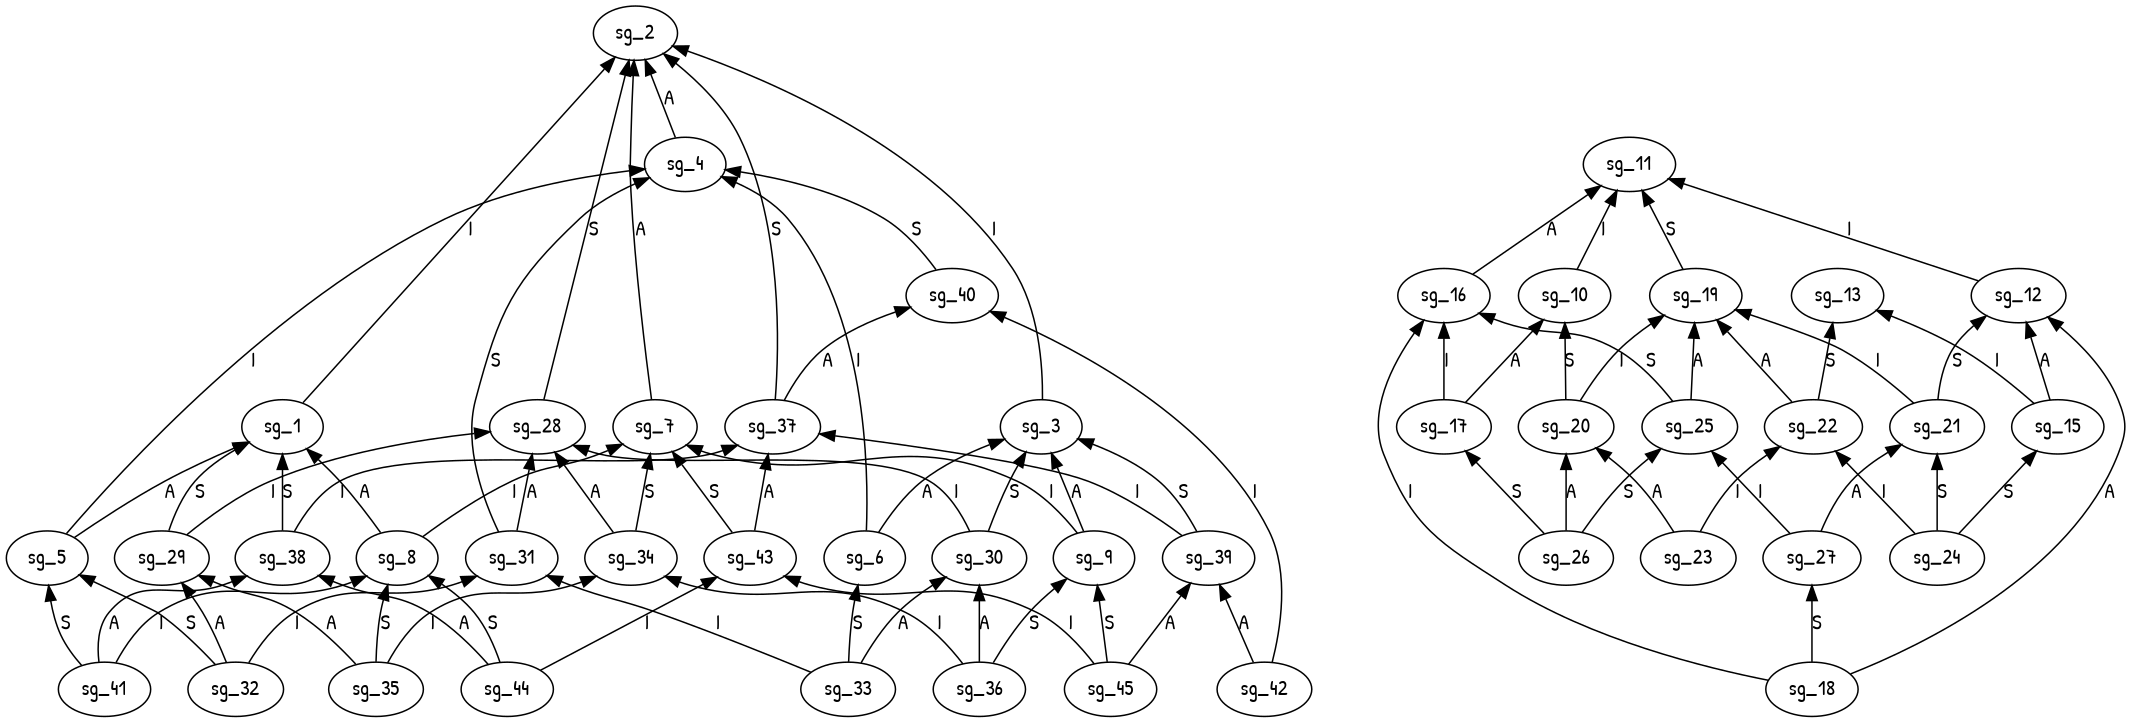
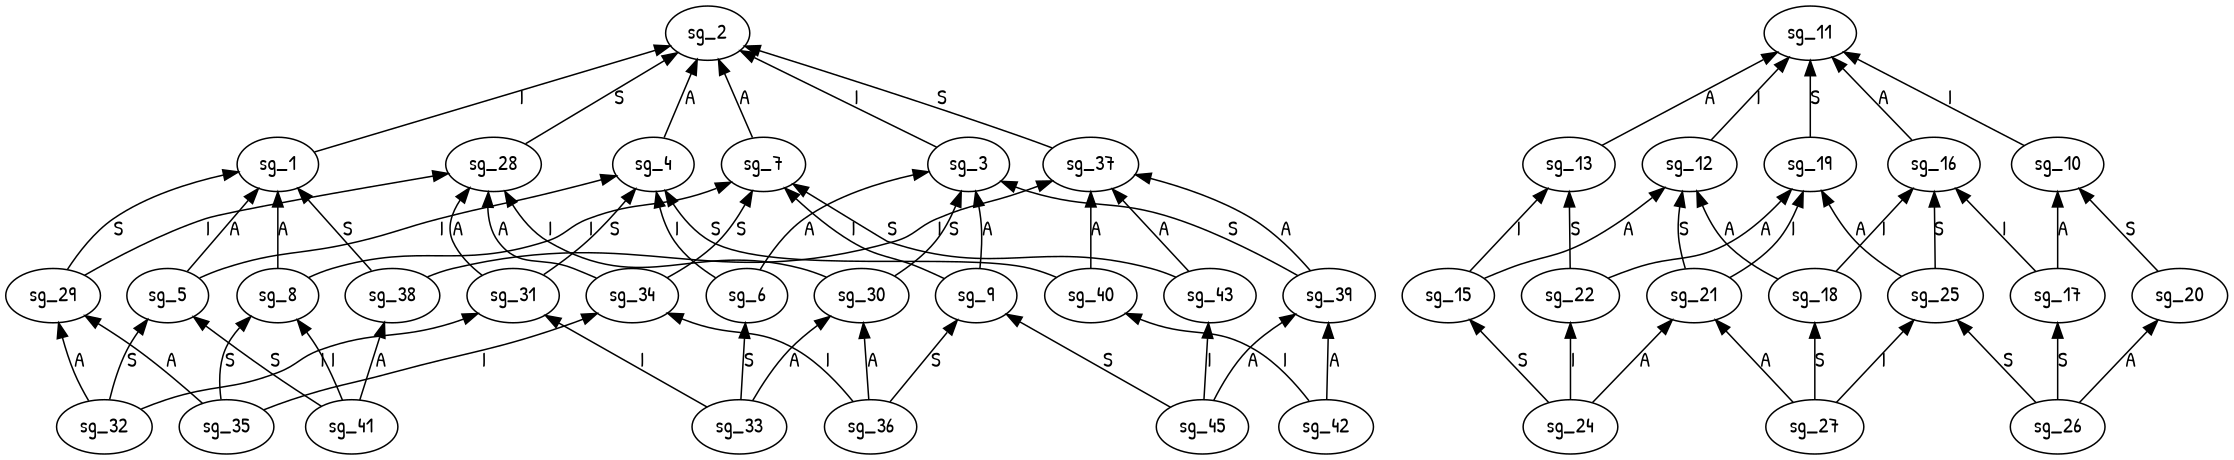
none -> (1683, 102)
(830, 344) -> (1091, 238)
(1611, 358) -> none
(1138, 492) -> (1286, 230)
(1942, 492) -> (1645, 361)
(1688, 558) -> none
(1812, 631) -> (1815, 369)
(507, 689) -> none
